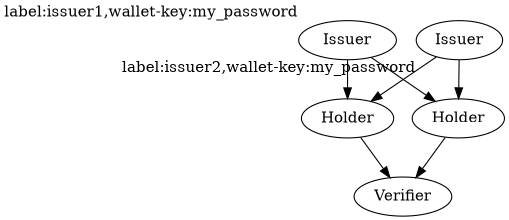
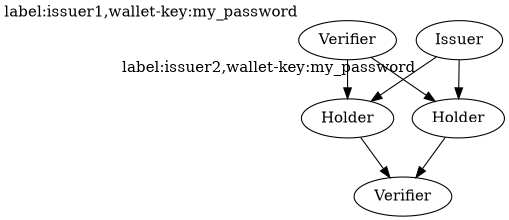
(348, 40) -> (348, 40)
